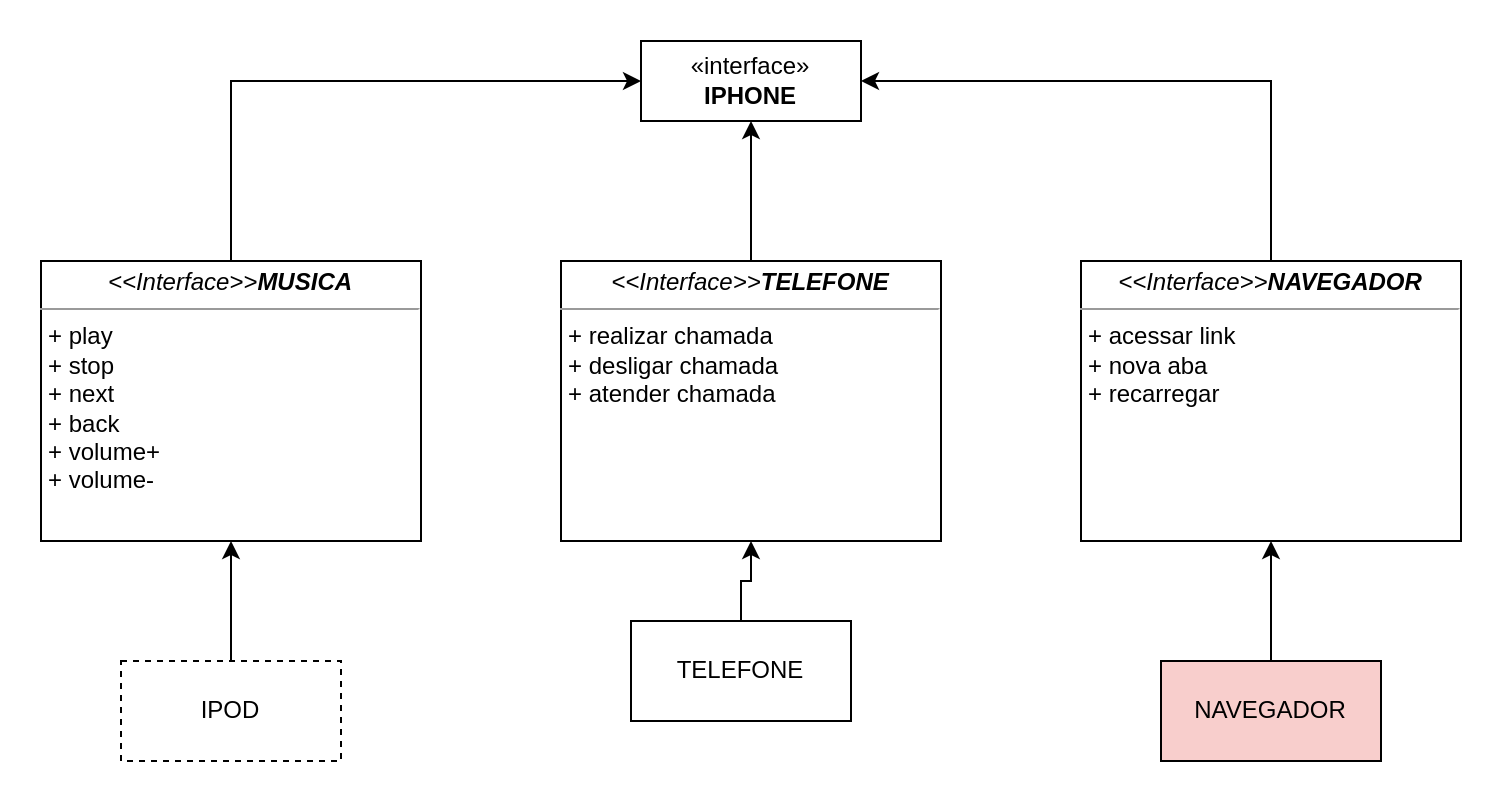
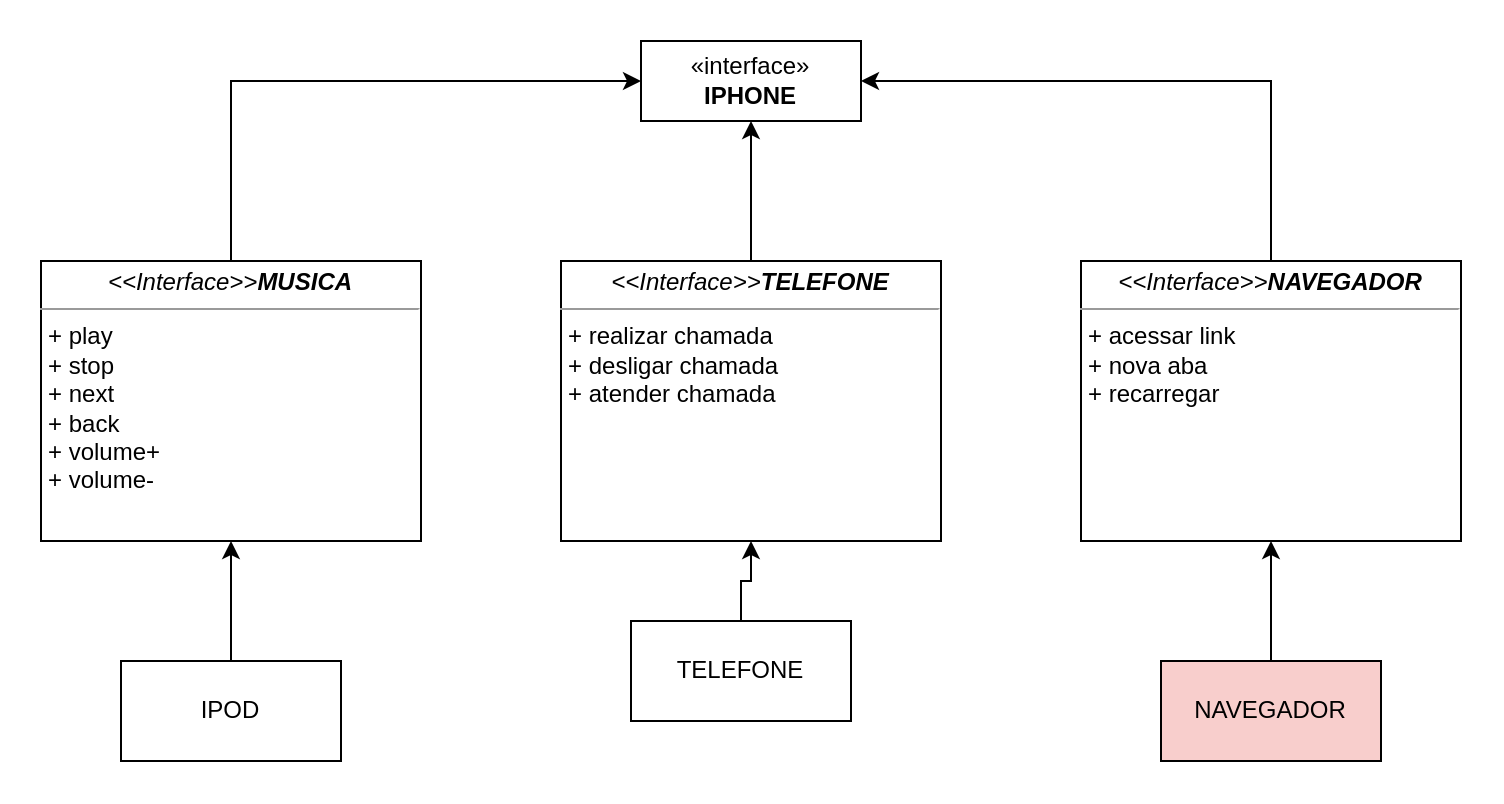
(231, 711) -> (231, 711)
